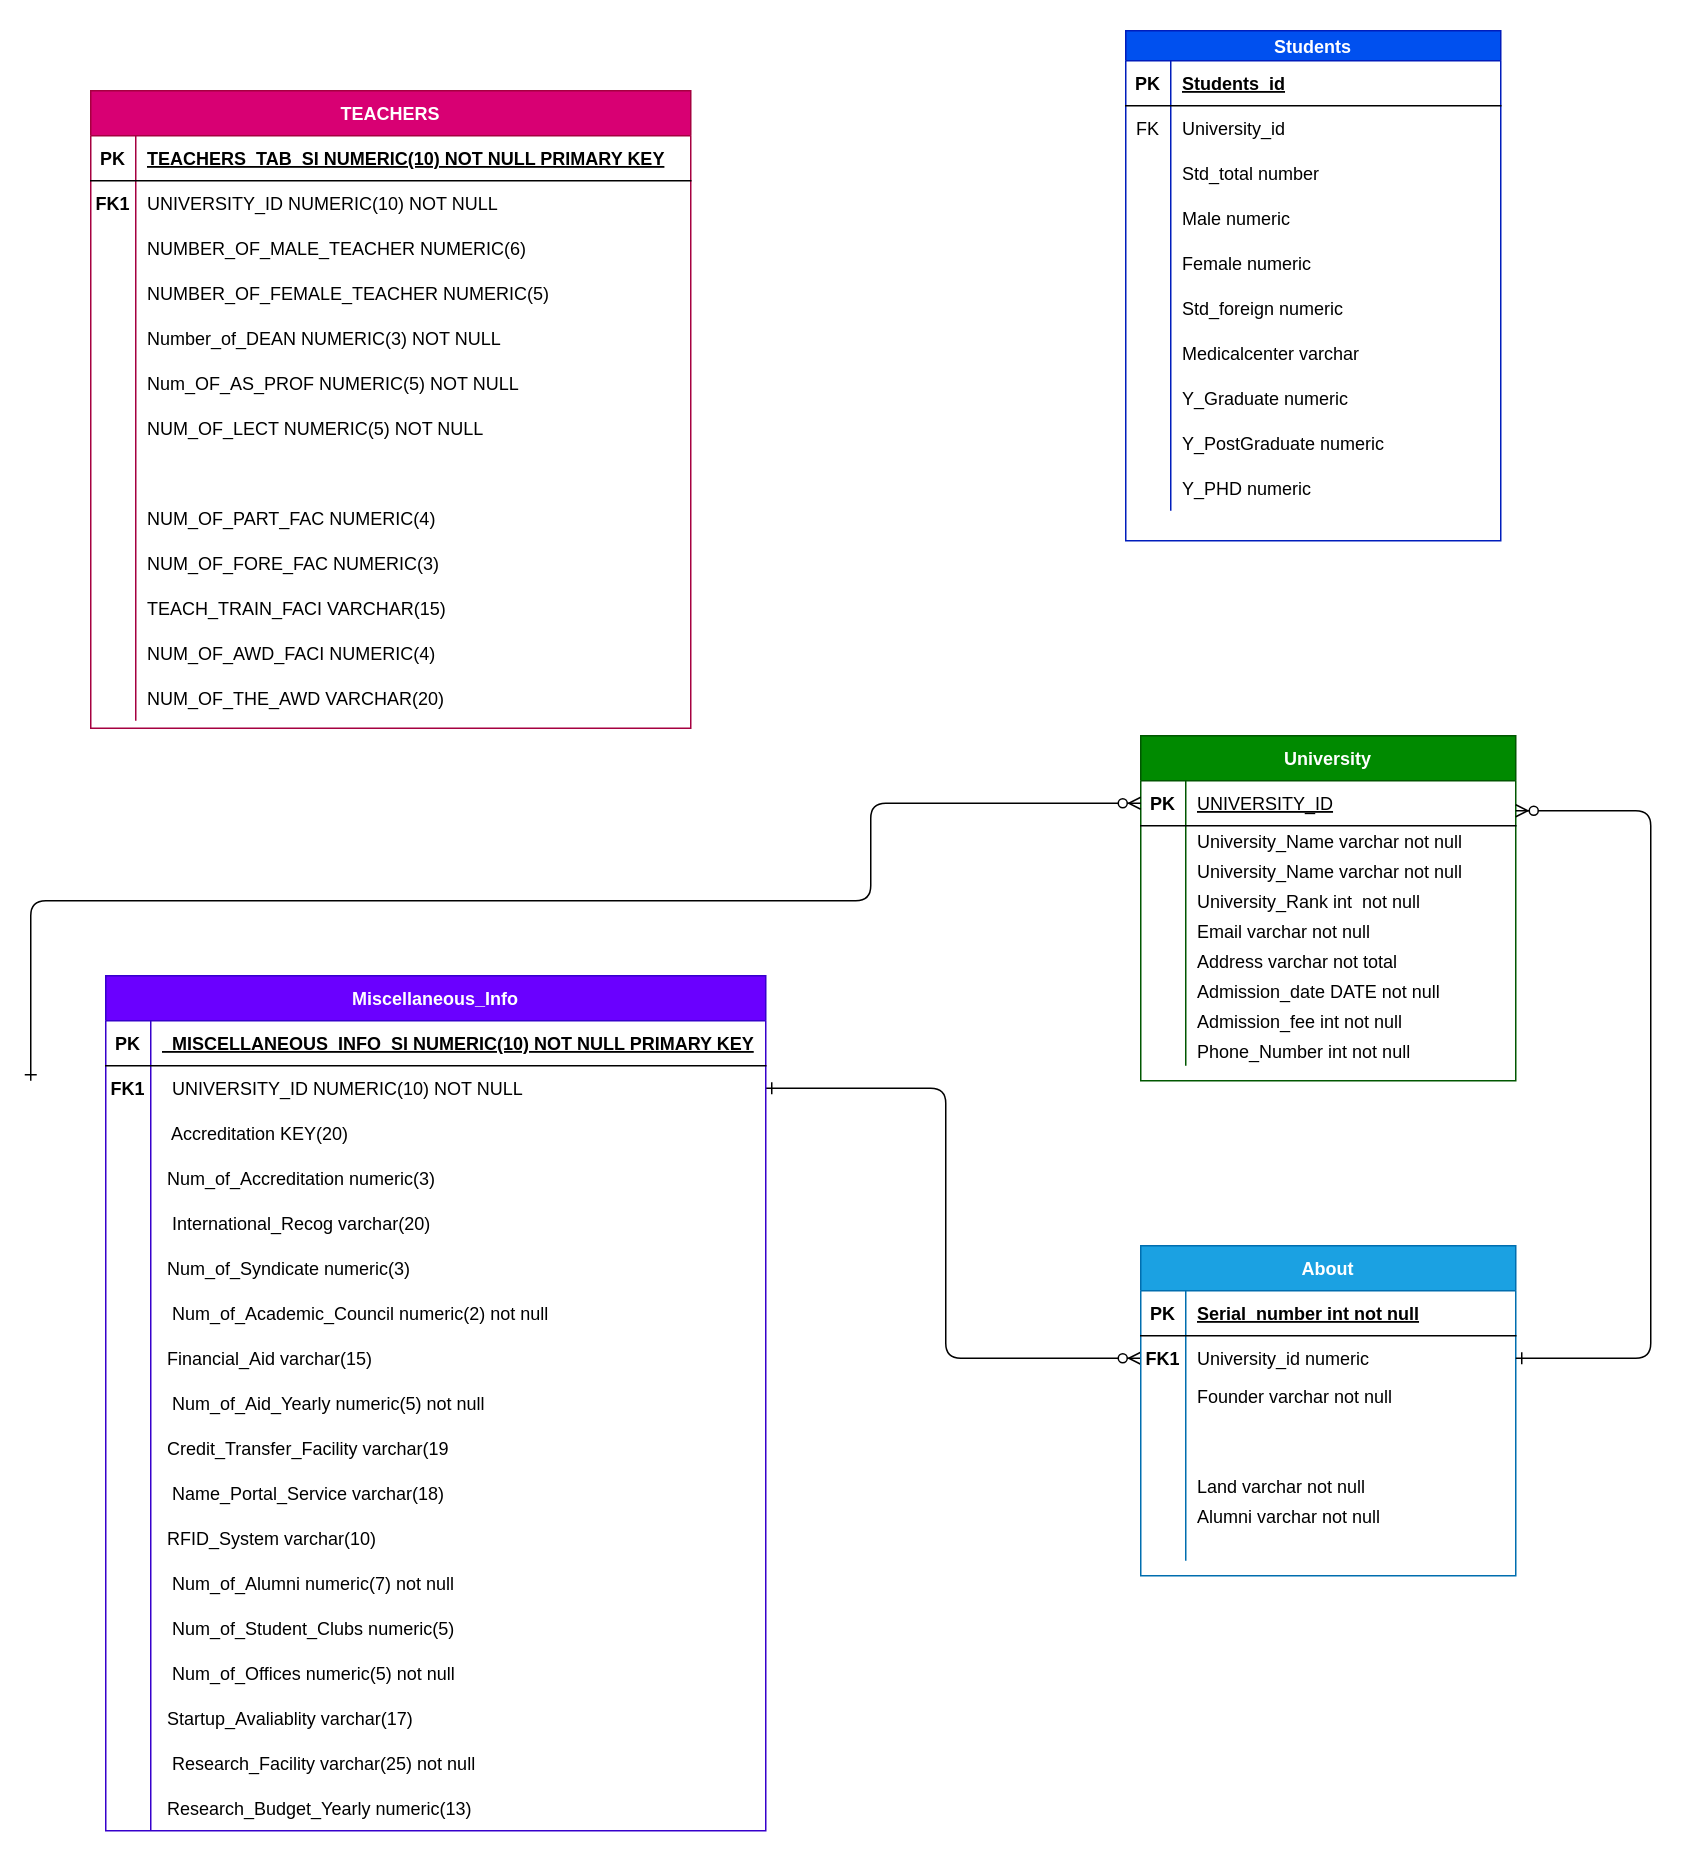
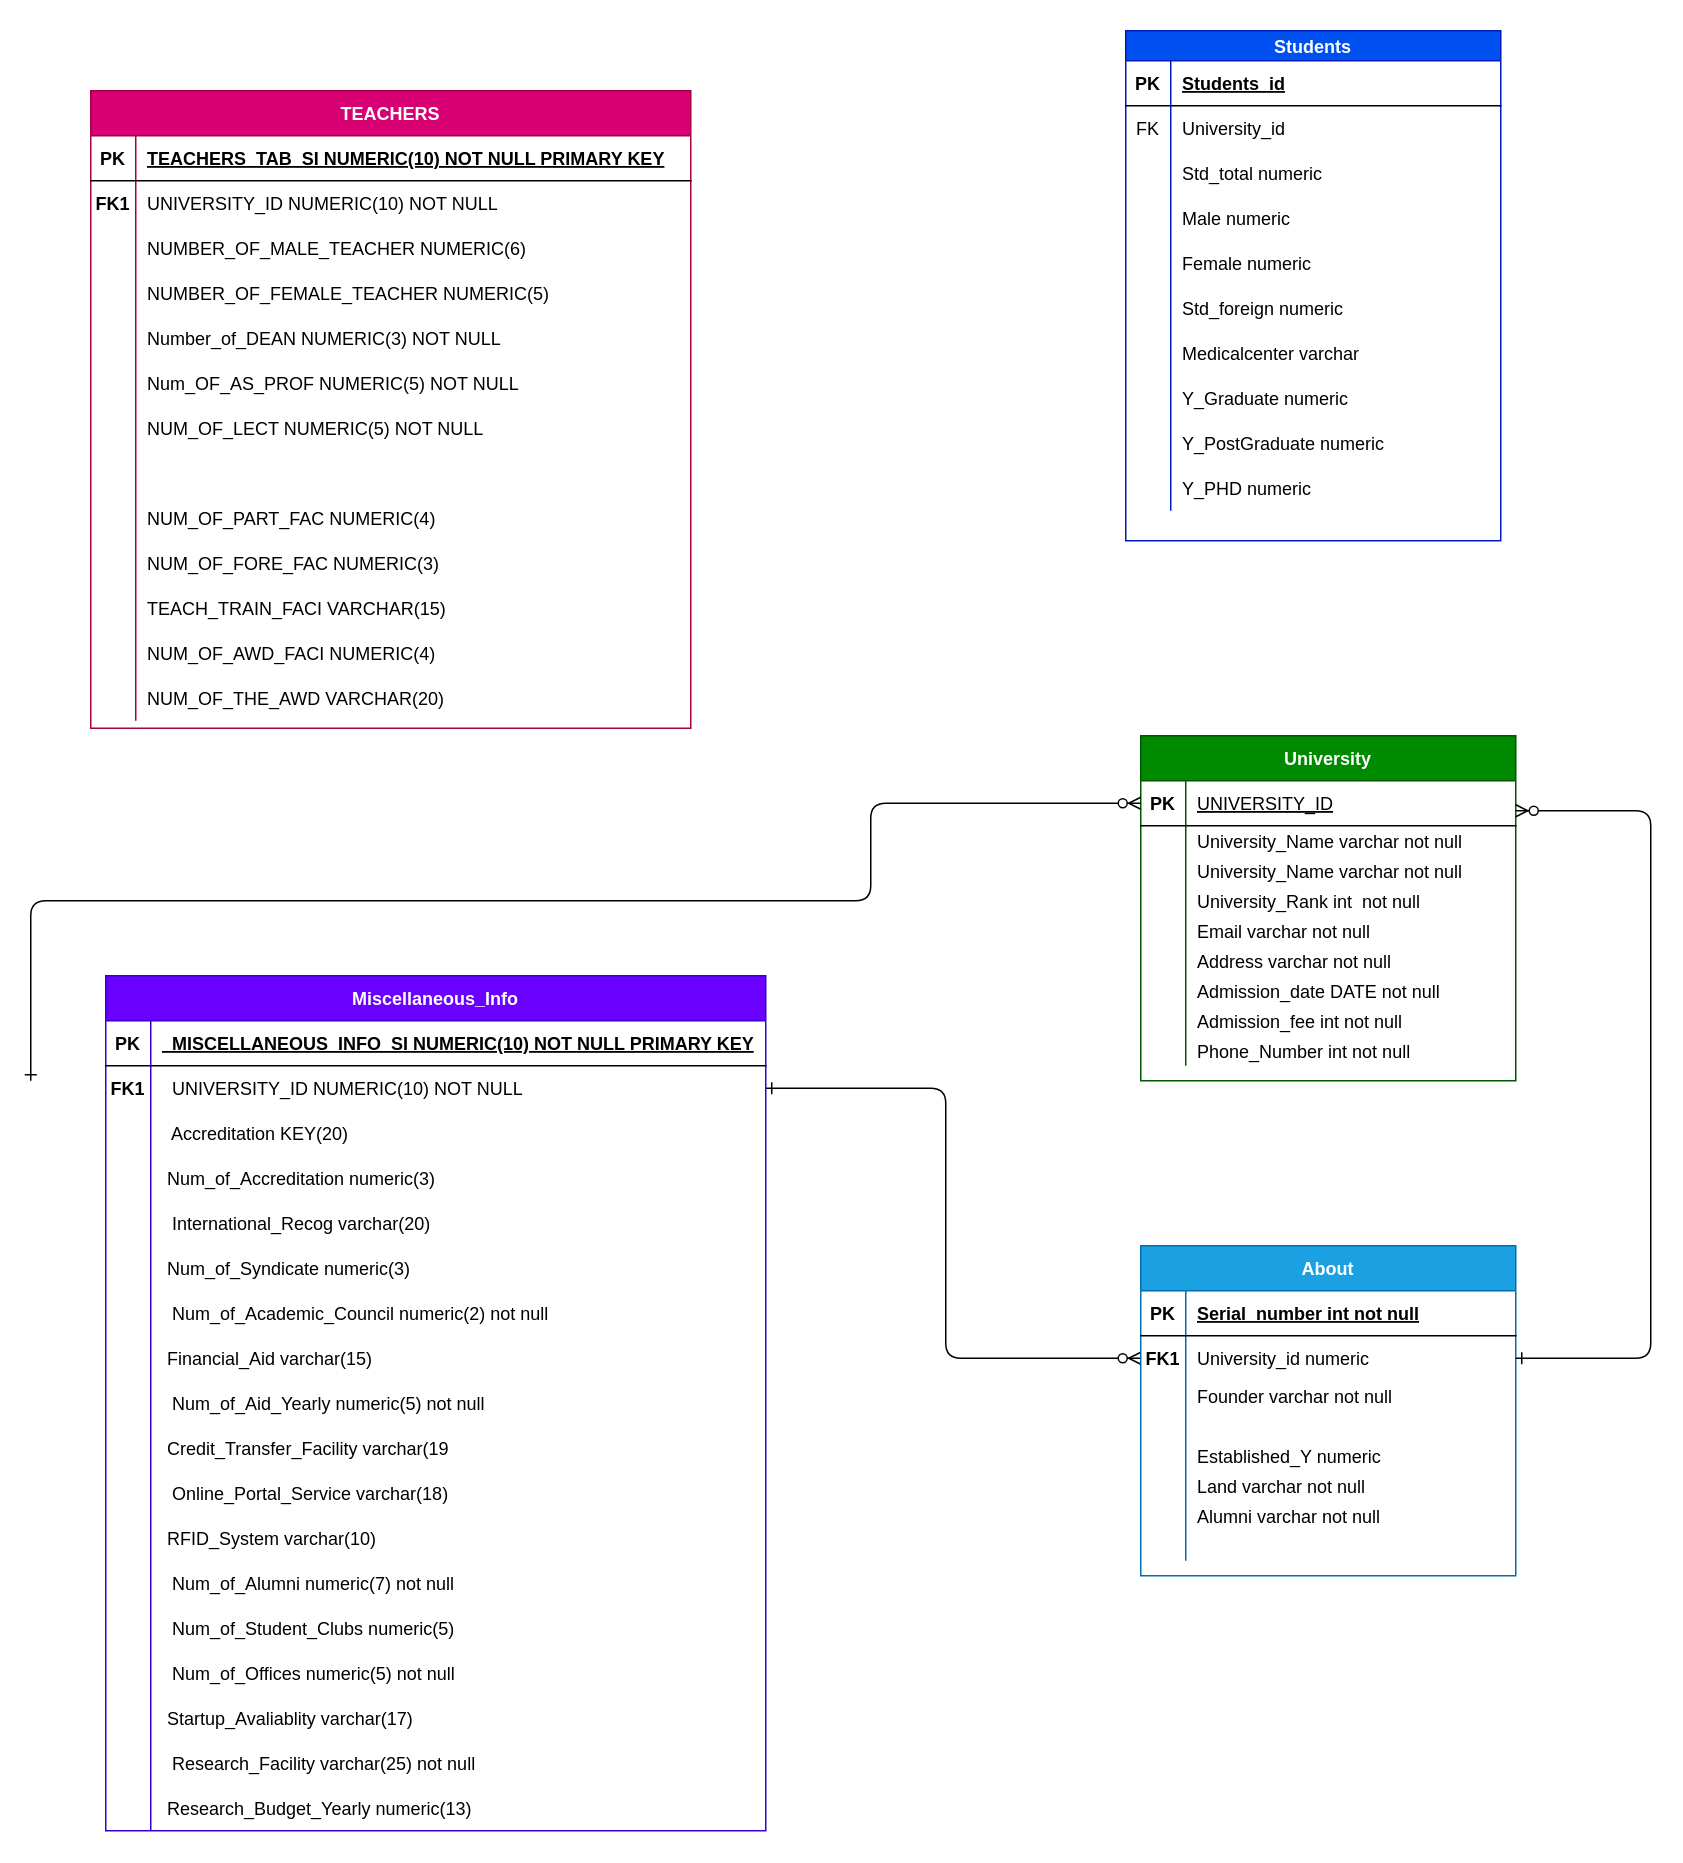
(1258, 174) -> (1261, 174)
(1314, 962) -> (1306, 962)
none -> (1351, 1456)
(311, 1494) -> (317, 1494)
